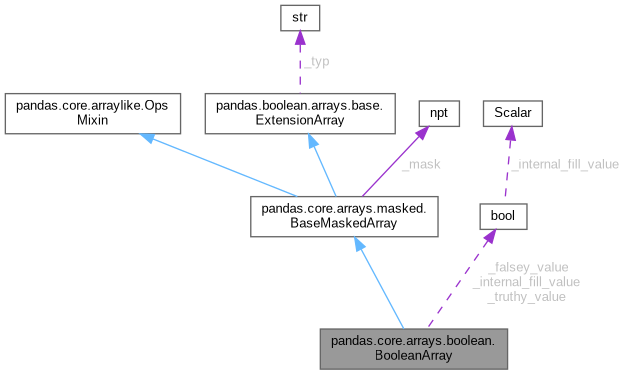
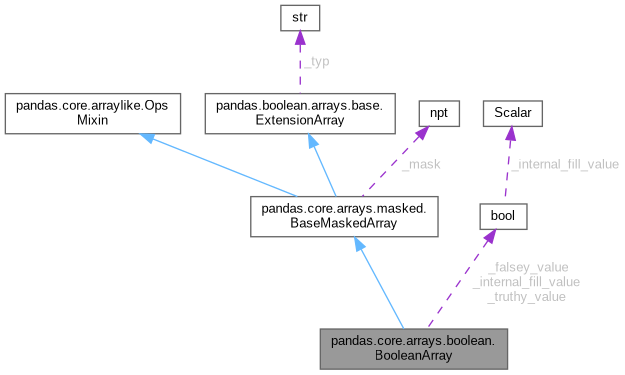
(391, 167) -> (391, 167)
